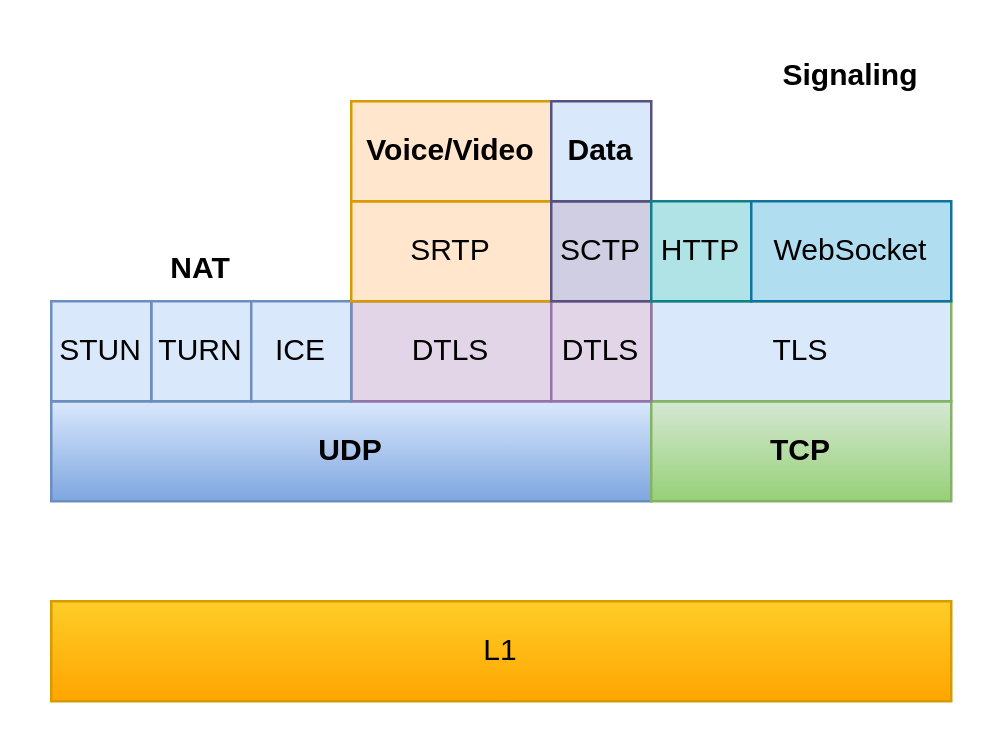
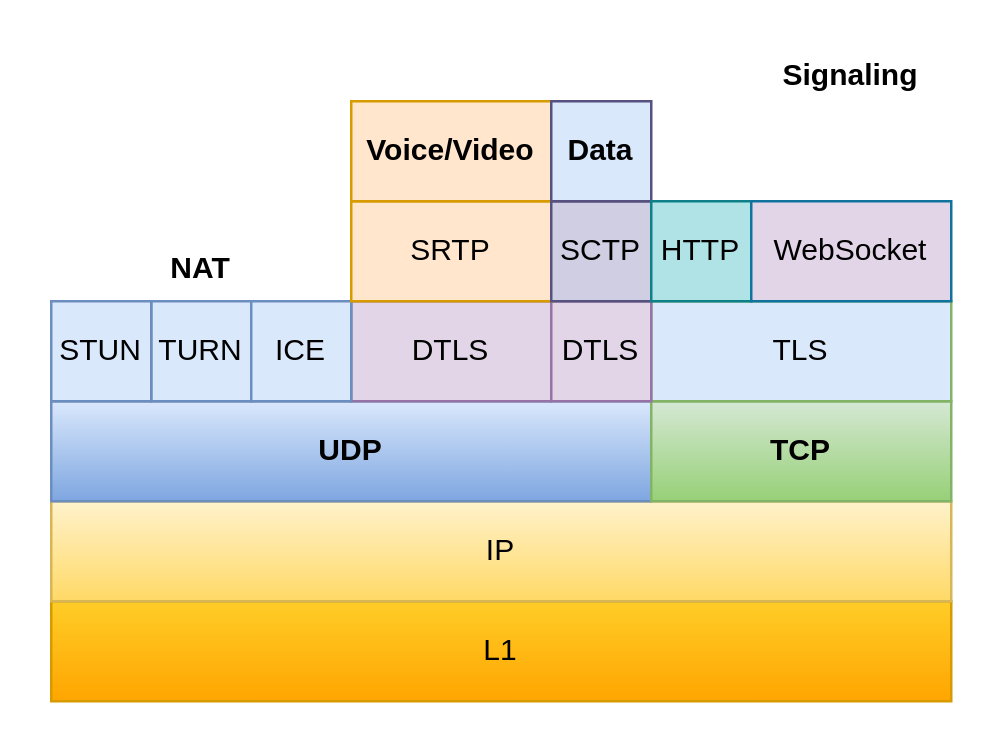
(851, 251) -> (851, 251)
none -> (501, 551)
